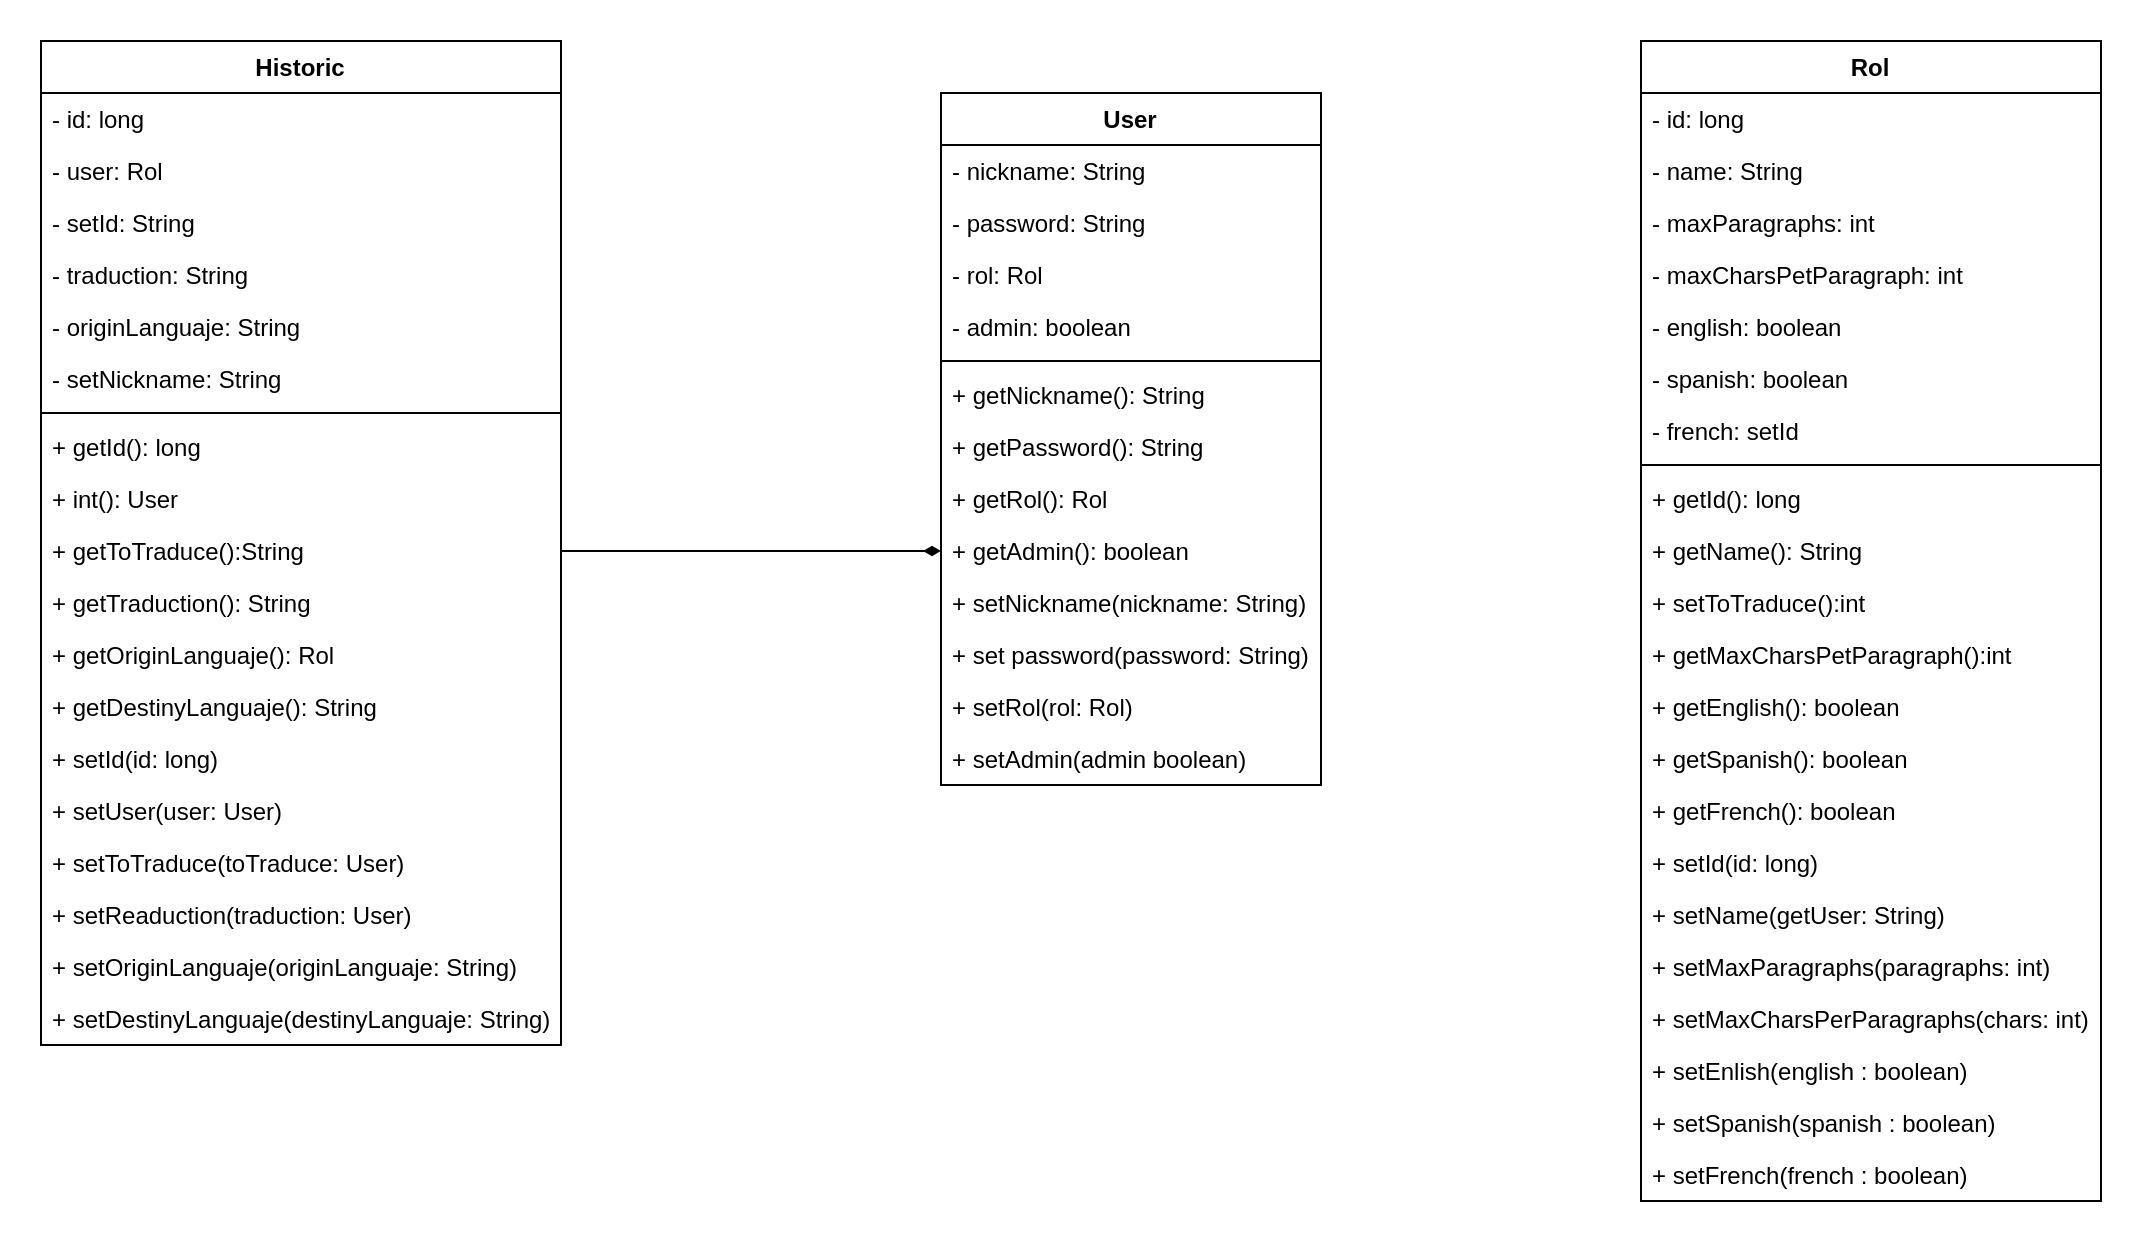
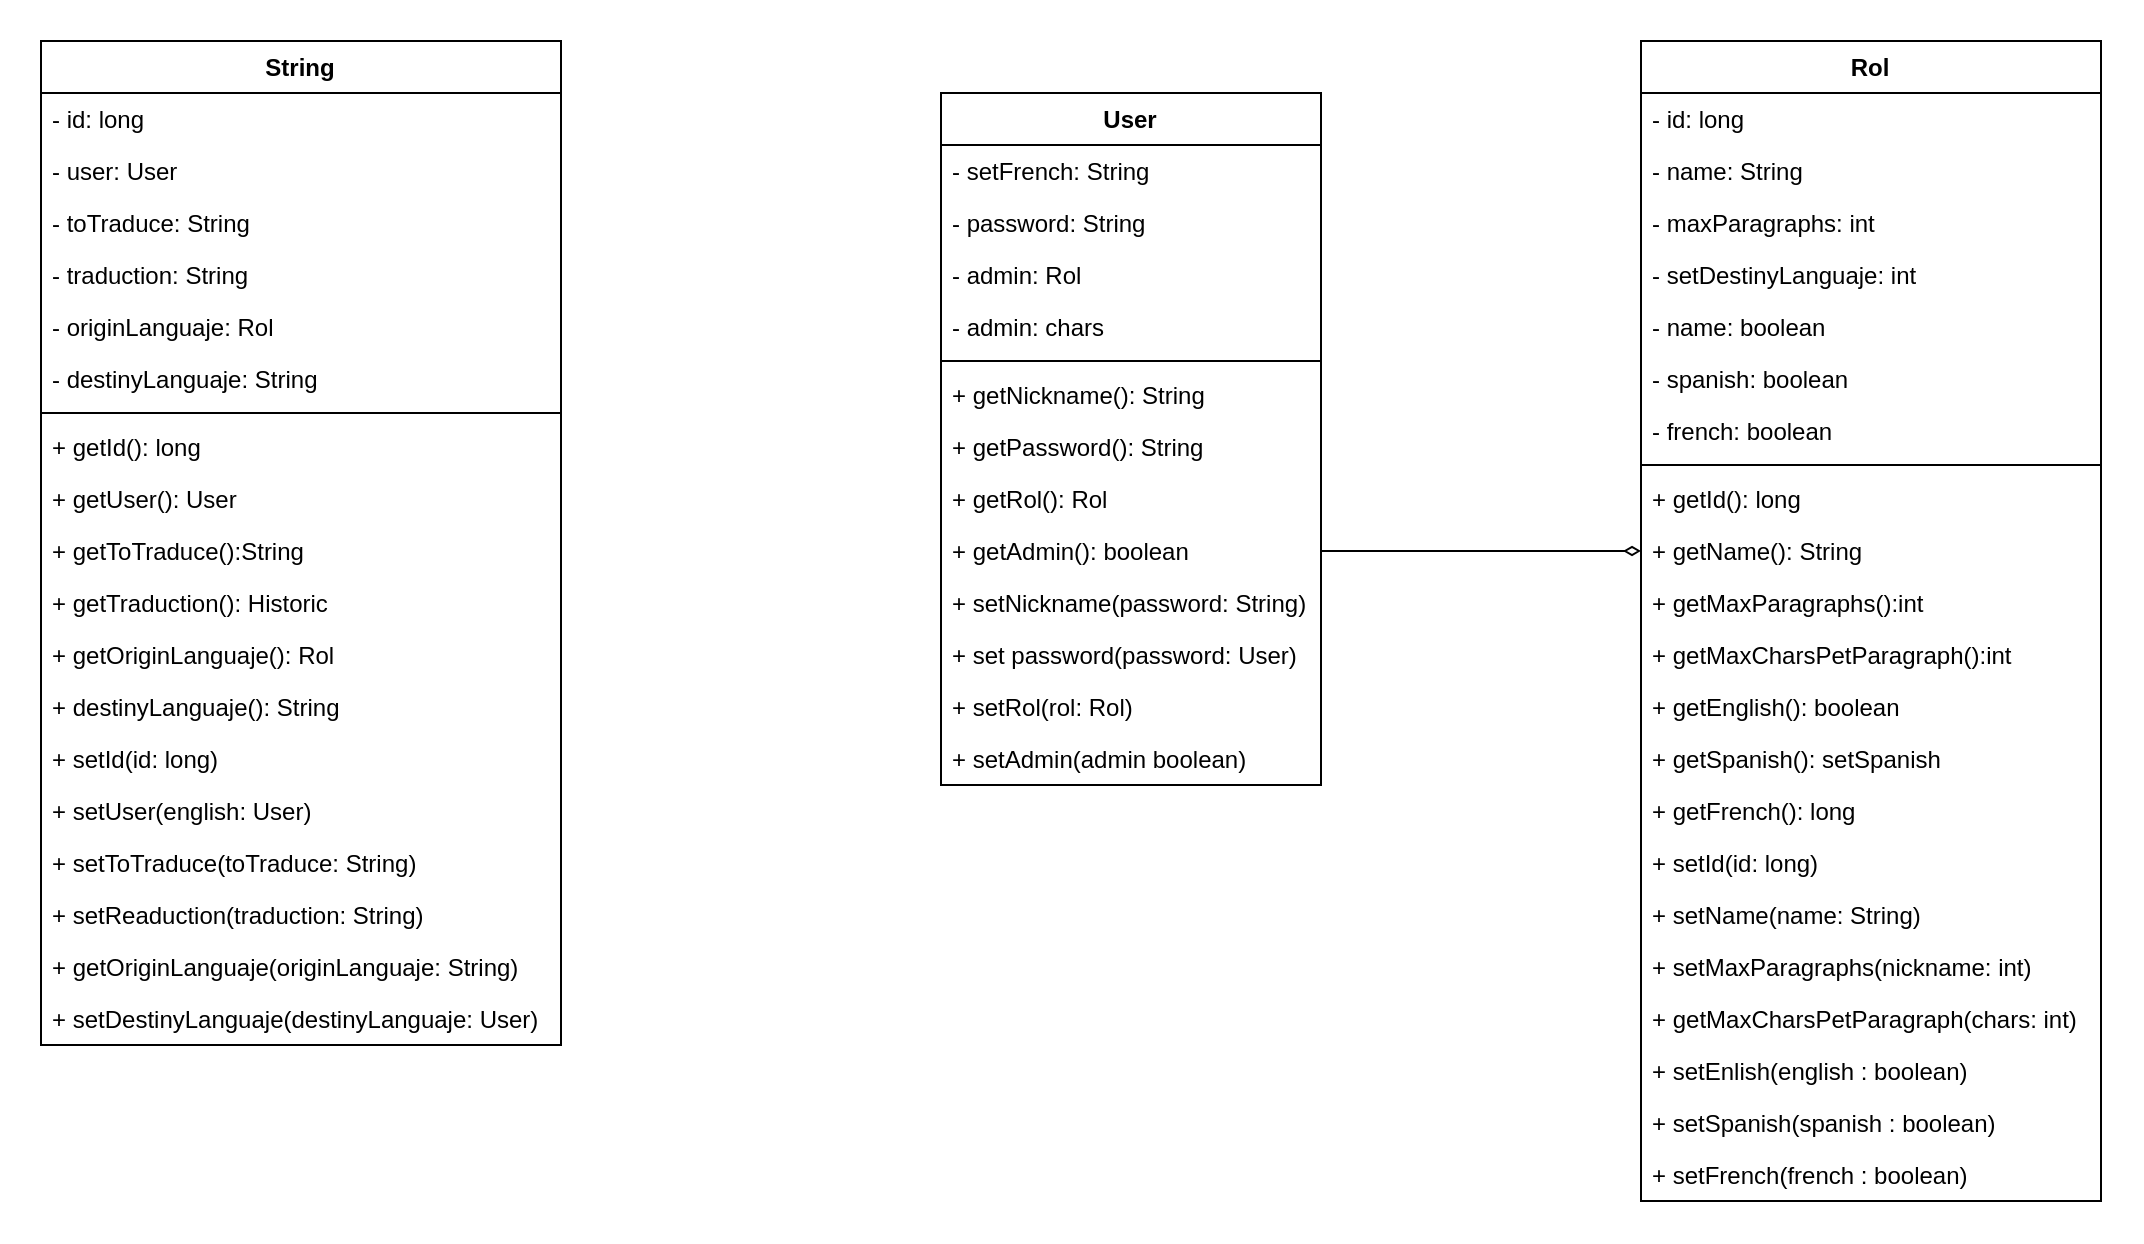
(300, 68) -> (300, 68)
(113, 172) -> (123, 172)
(1057, 172) -> (1067, 172)
(140, 224) -> (167, 224)
(1004, 276) -> (1017, 276)
(1821, 276) -> (1804, 276)
(195, 328) -> (174, 328)
(1044, 328) -> (1034, 328)
(1754, 328) -> (1740, 328)
(178, 380) -> (204, 380)
(1743, 432) -> (1754, 432)
(127, 500) -> (157, 500)
(744, 551) -> none
none -> (1474, 551)
(204, 604) -> (215, 604)
(1142, 604) -> (1145, 604)
(1777, 604) -> (1804, 604)
(1151, 656) -> (1141, 656)
(238, 708) -> (218, 708)
(1791, 760) -> (1811, 760)
(184, 812) -> (198, 812)
(1787, 812) -> (1767, 812)
(251, 864) -> (261, 864)
(258, 916) -> (268, 916)
(1814, 916) -> (1794, 916)
(316, 968) -> (316, 968)
(1875, 968) -> (1858, 968)
(336, 1020) -> (325, 1020)
(1895, 1020) -> (1888, 1020)
